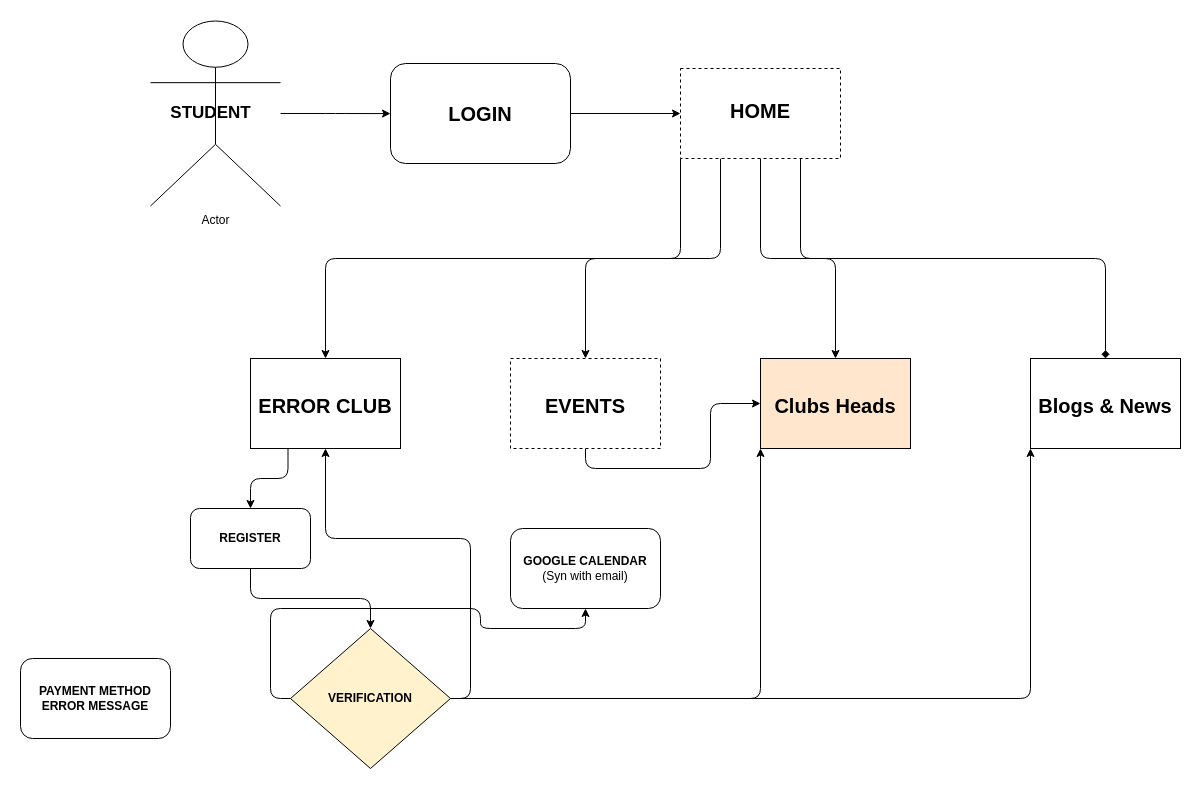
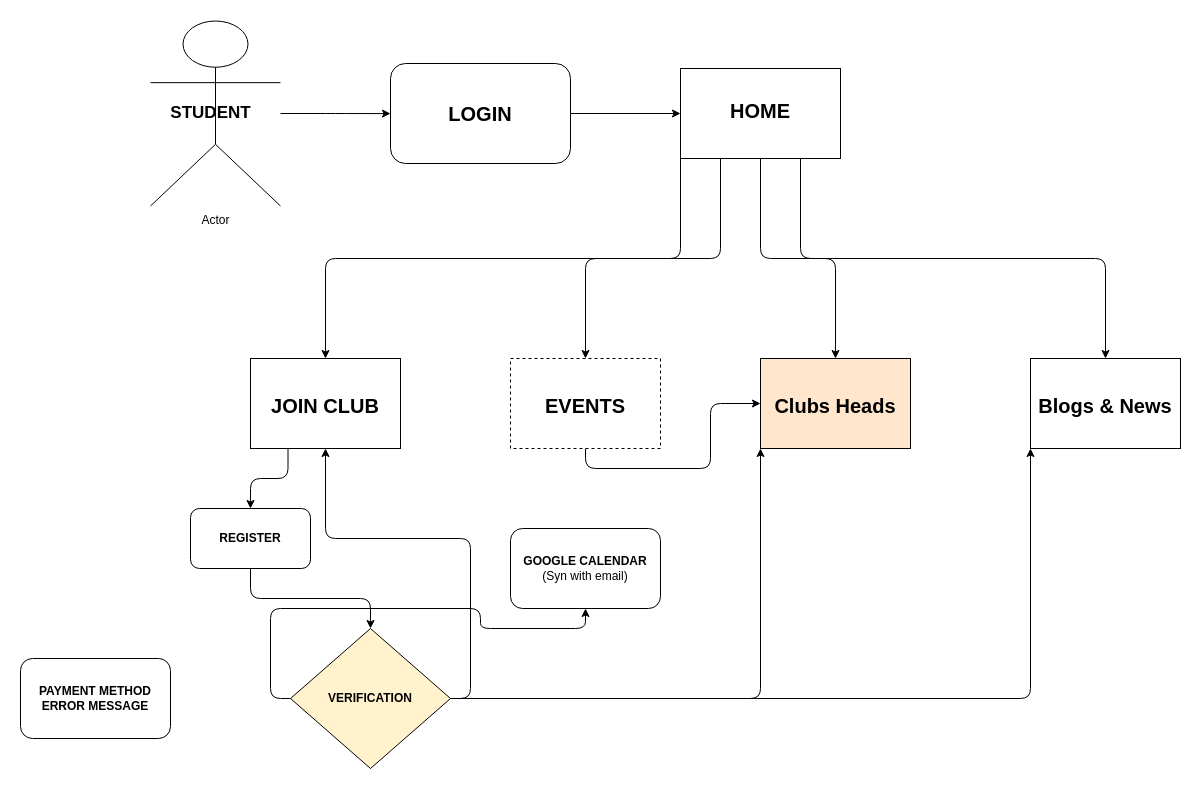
(761, 114) -> (761, 114)
(1106, 349) -> (1106, 350)
(326, 373) -> (326, 373)
